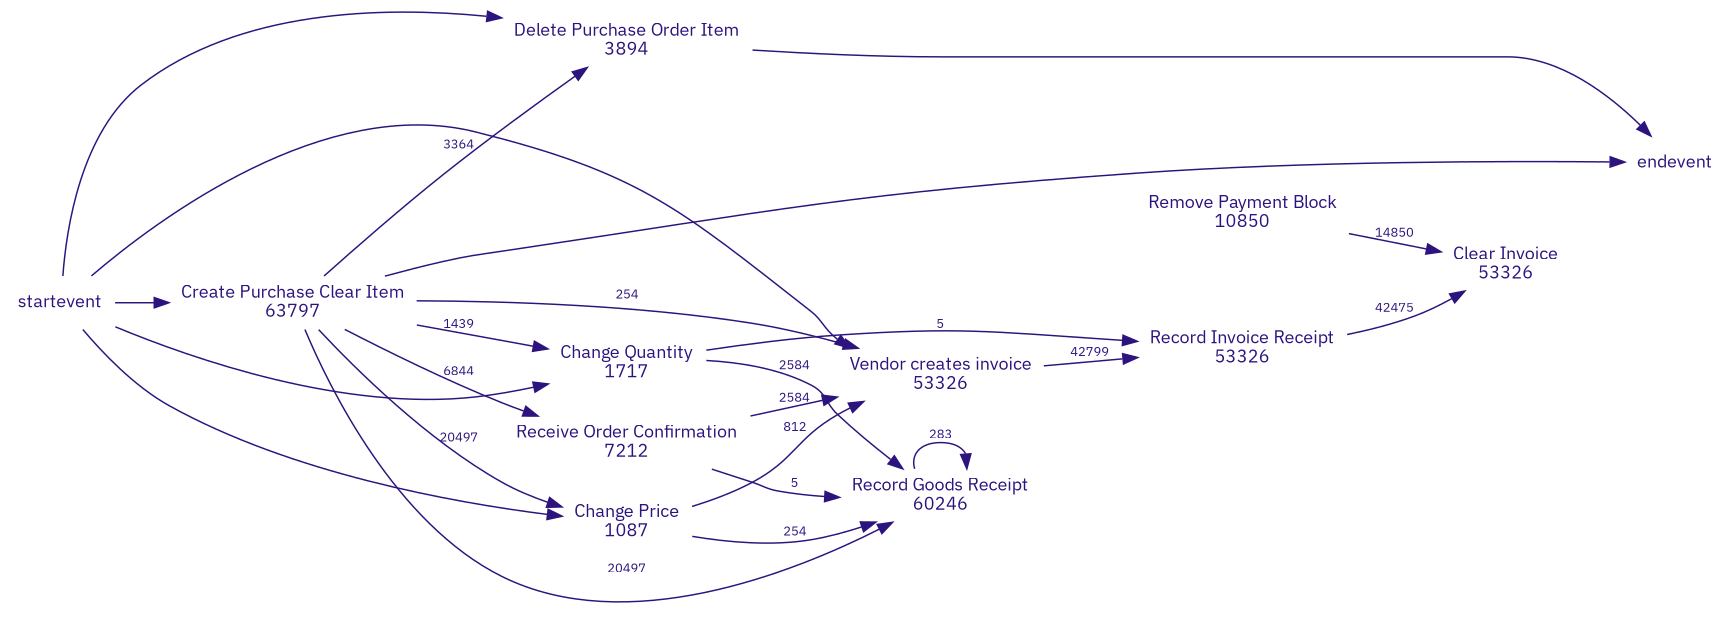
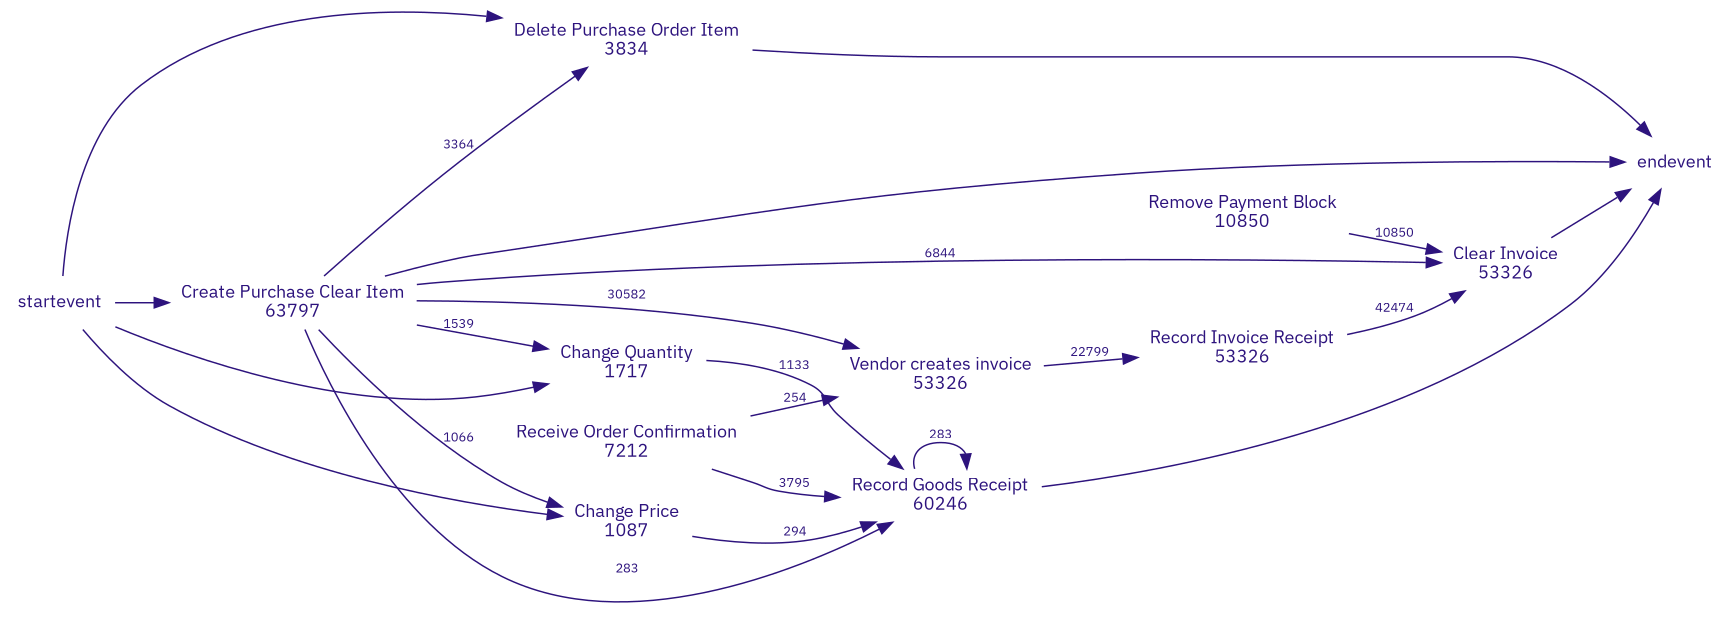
(627, 41) -> (627, 41)
(475, 132) -> none
none -> (1584, 218)
(1395, 234) -> (1395, 234)
(627, 295) -> (627, 295)
(1395, 309) -> (1395, 309)
(459, 325) -> (459, 325)
(914, 331) -> none
(1090, 353) -> (1090, 353)
(795, 366) -> (795, 366)
(433, 373) -> (921, 262)
(795, 398) -> (795, 398)
none -> (1380, 406)
(459, 438) -> (459, 438)
(777, 466) -> none
(795, 484) -> (795, 484)
(795, 532) -> (795, 532)
(627, 569) -> (627, 569)
